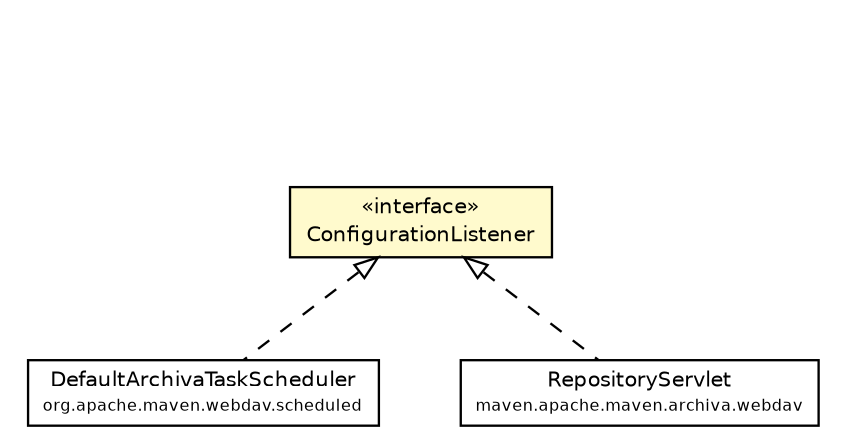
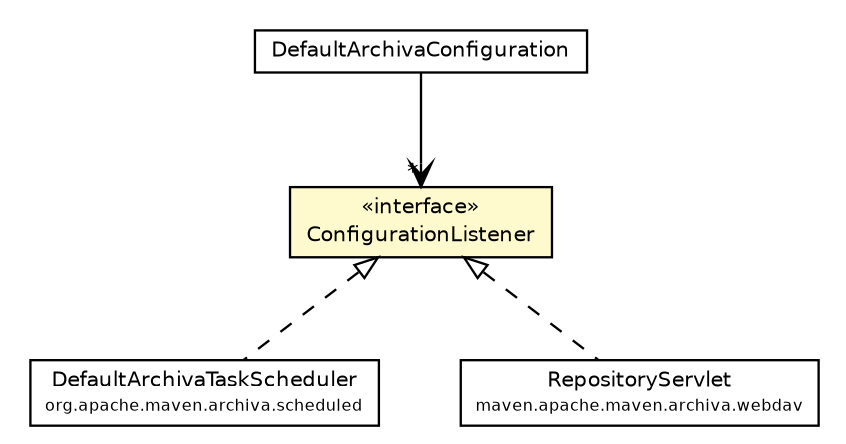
none -> (421, 51)
(203, 406) -> (205, 406)
